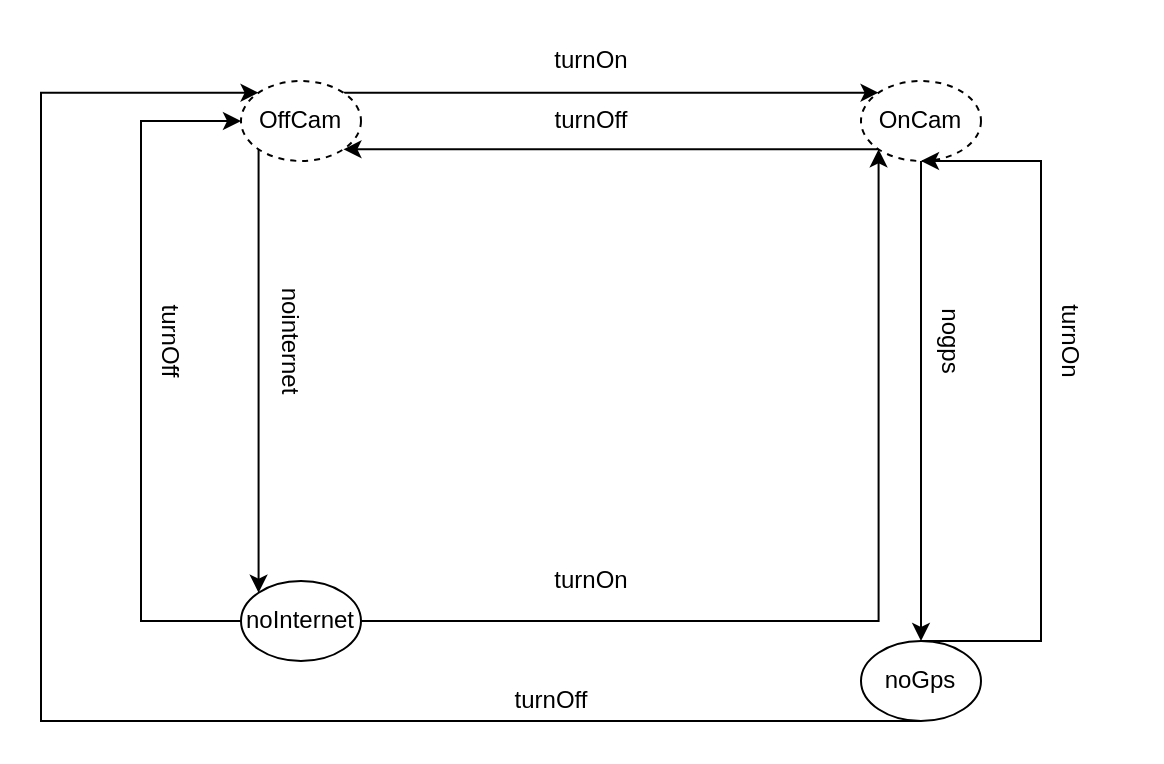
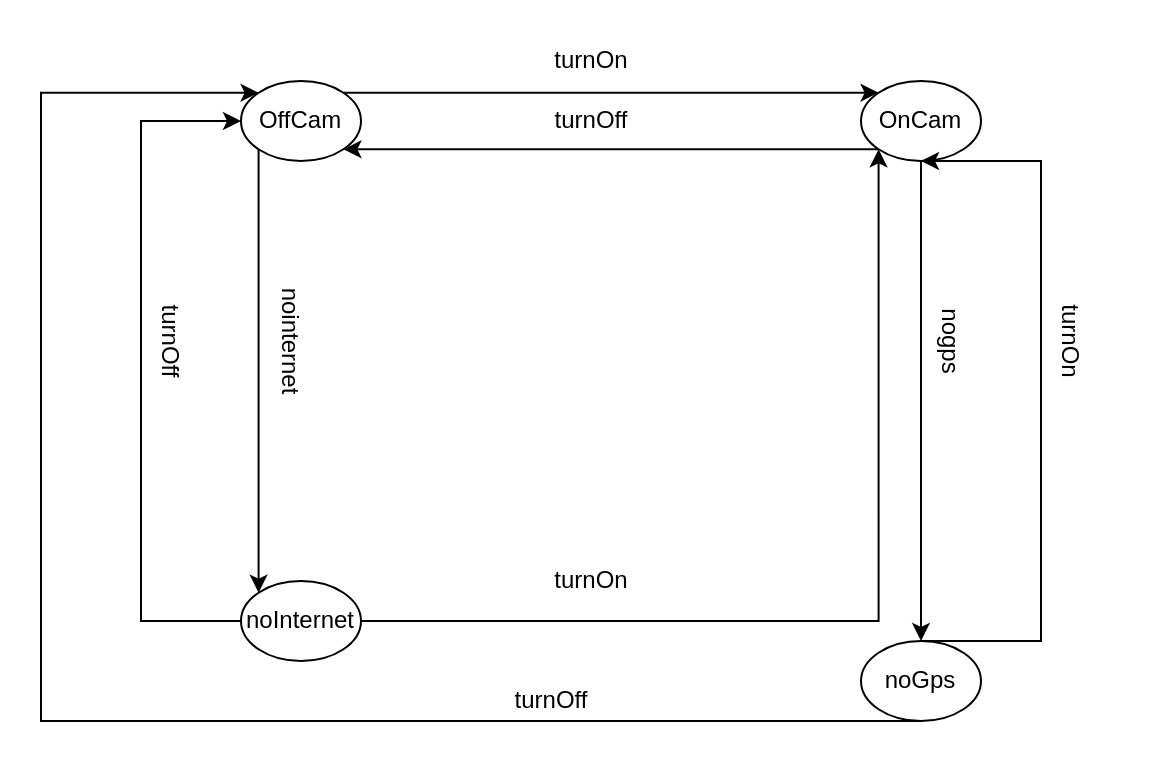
(301, 121) -> (301, 121)
(921, 121) -> (921, 121)
